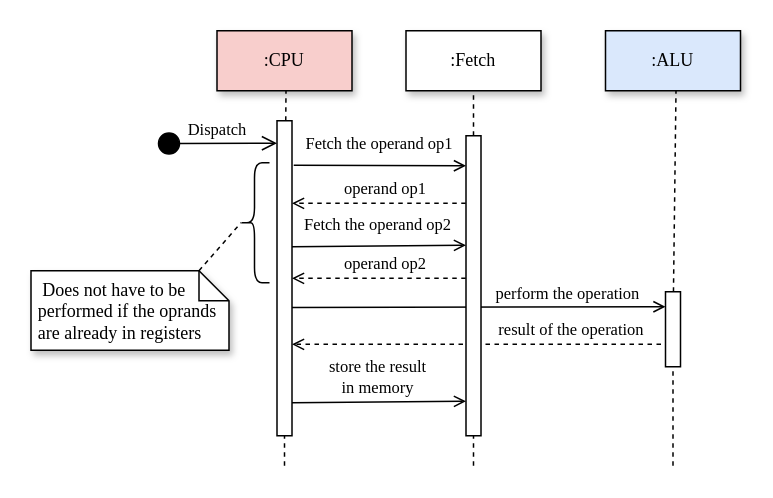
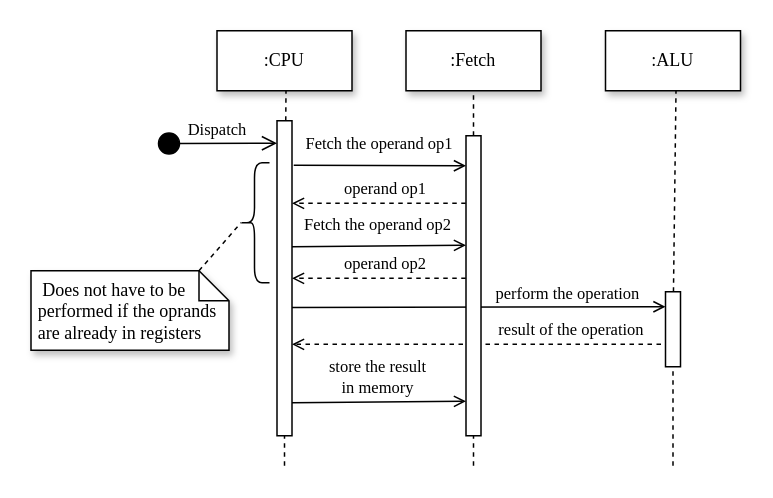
(284, 61) -> (284, 61)
(673, 61) -> (673, 61)
